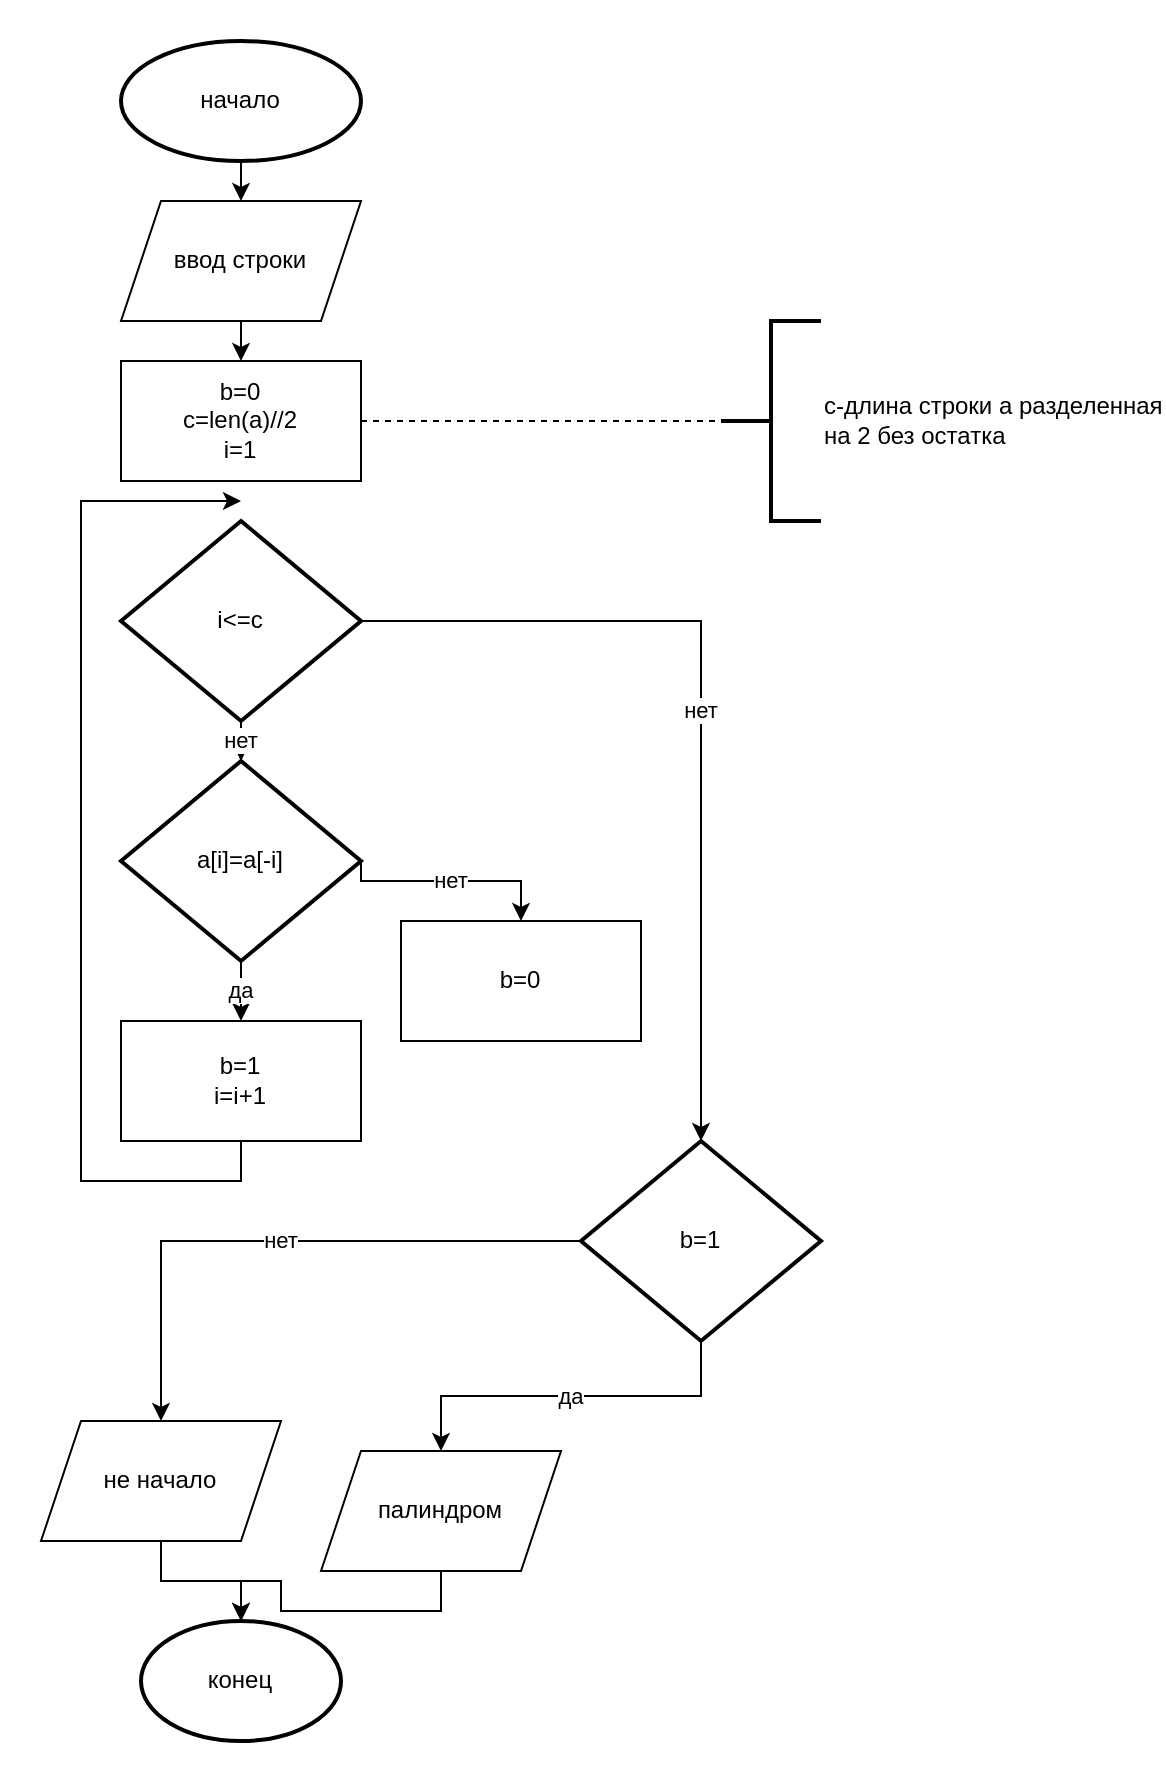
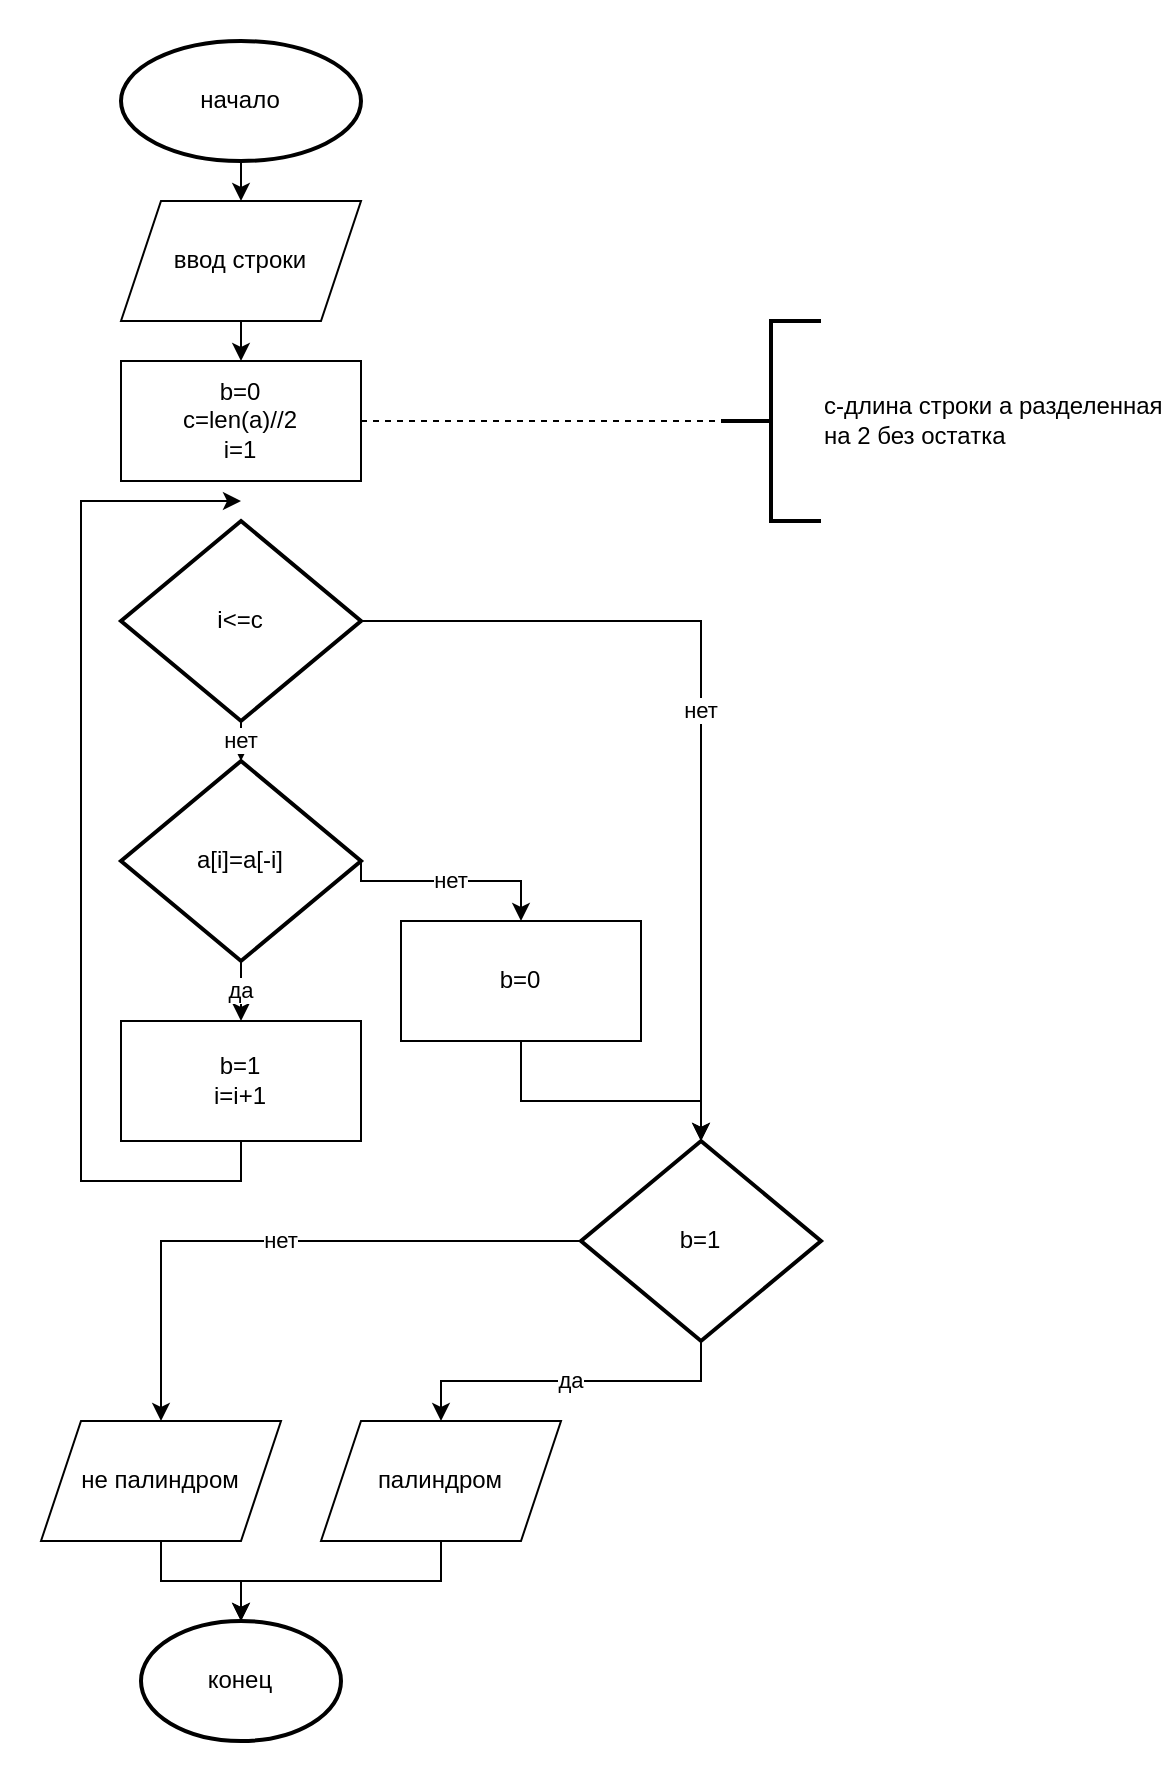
none -> (579, 1101)
(161, 1481) -> (161, 1481)
(441, 1511) -> (441, 1481)
